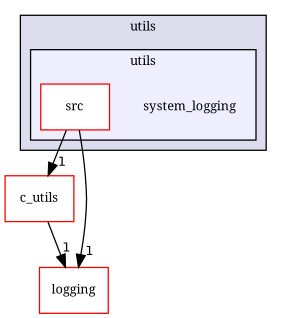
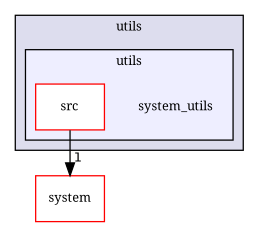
(190, 107) -> (176, 107)
(39, 199) -> none
(74, 290) -> (70, 199)
